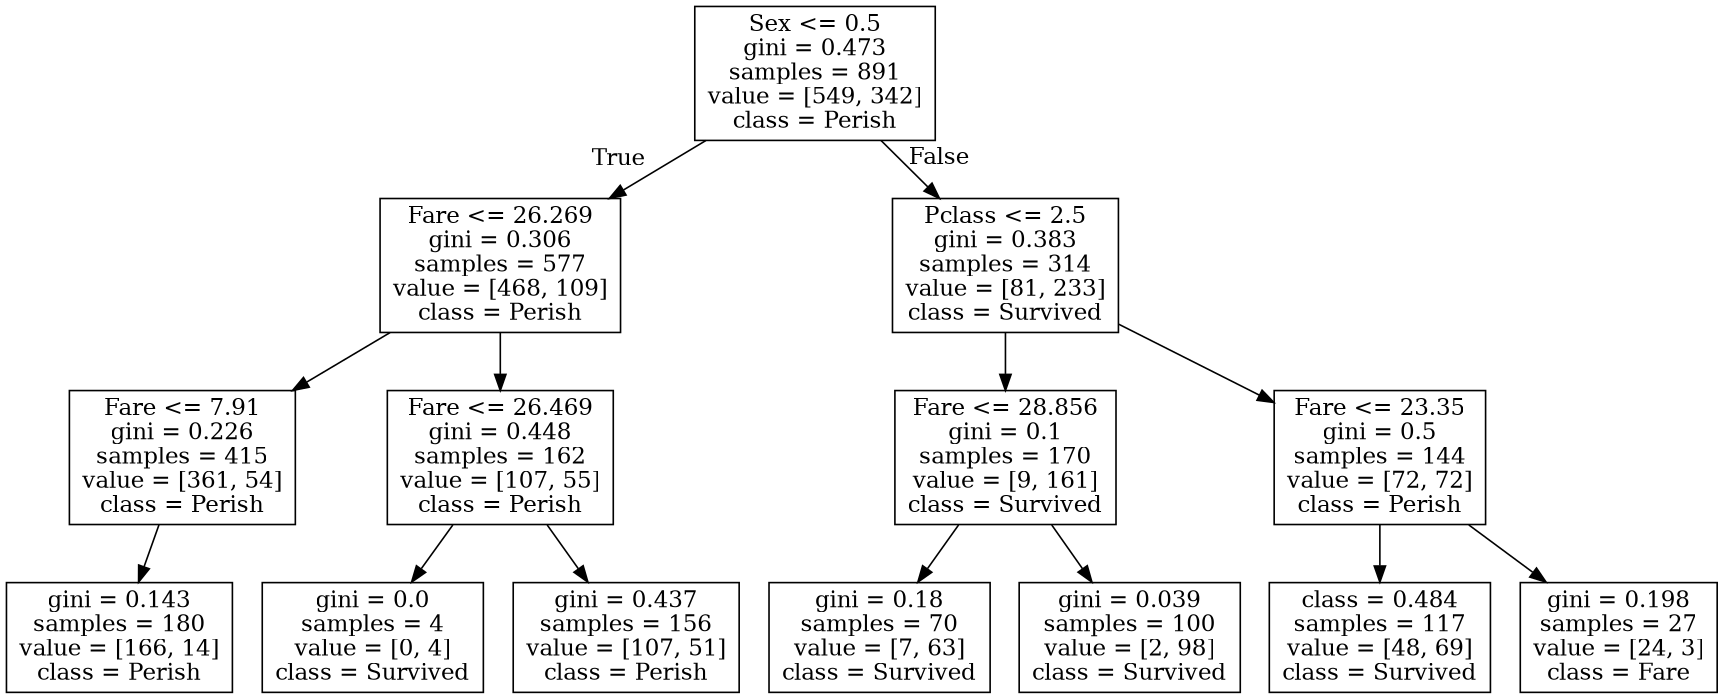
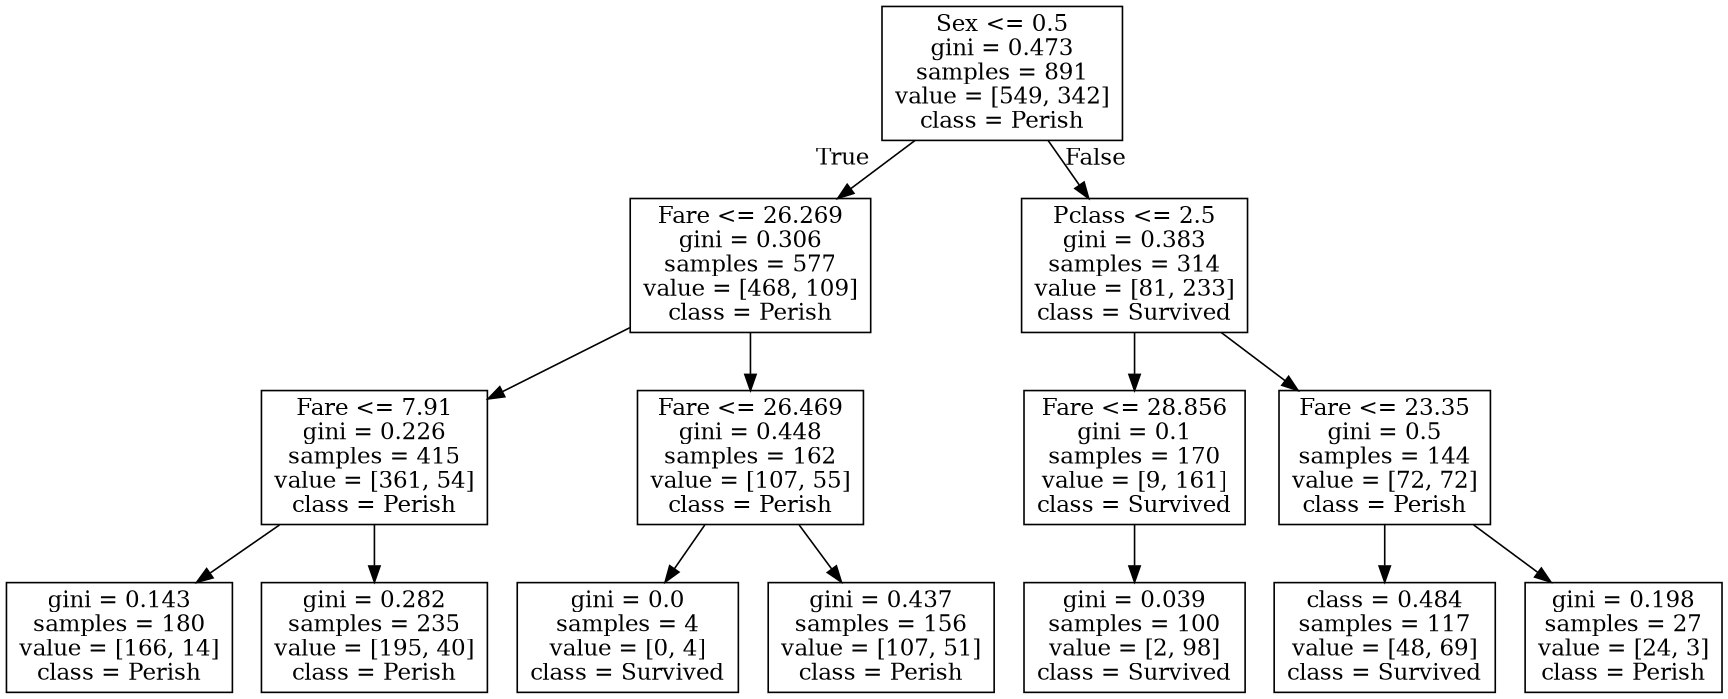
none -> (374, 637)
(880, 637) -> none
(1619, 637) -> (1624, 637)
